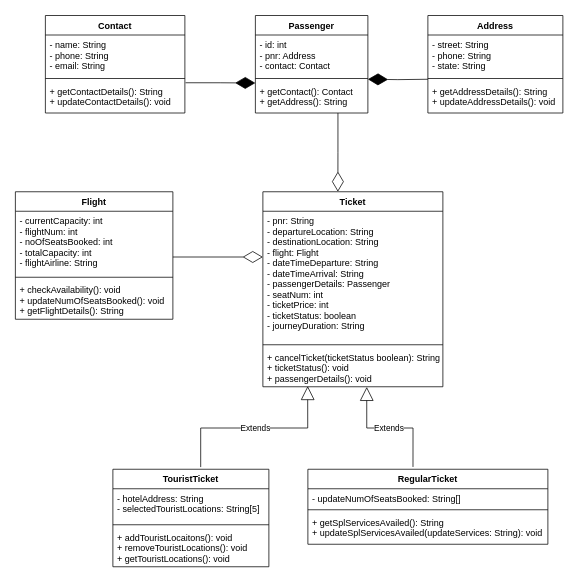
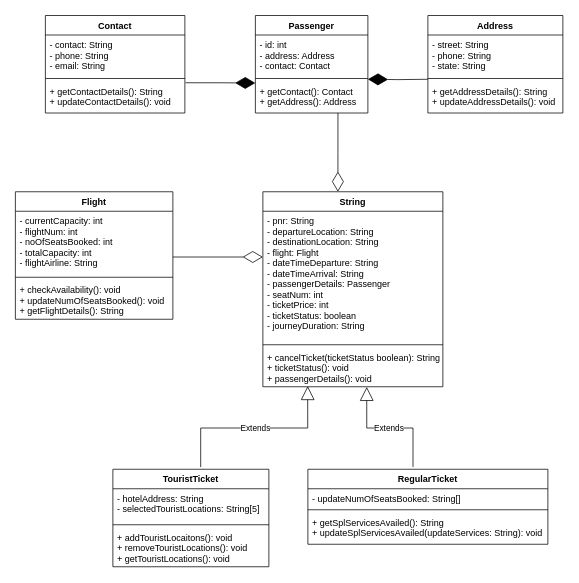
(80, 45) -> (88, 45)
(276, 45) -> (276, 45)
(314, 92) -> (314, 92)
(353, 202) -> (353, 202)
